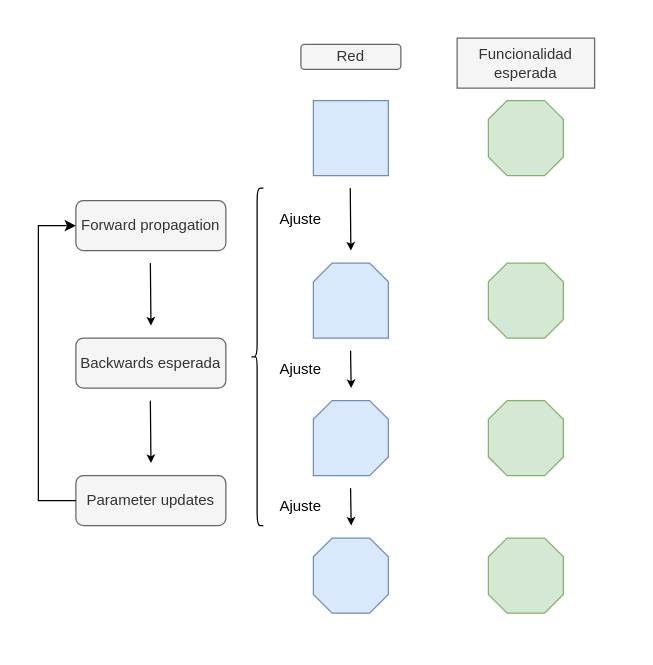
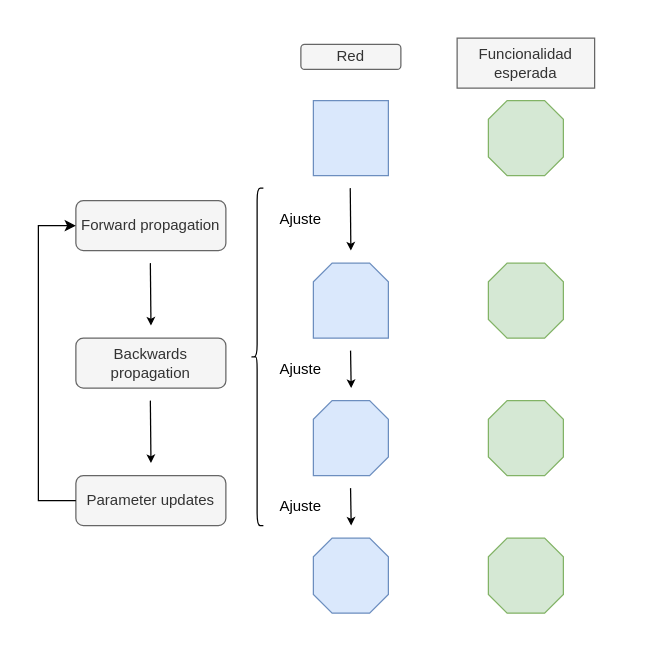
(151, 363) -> (151, 363)
